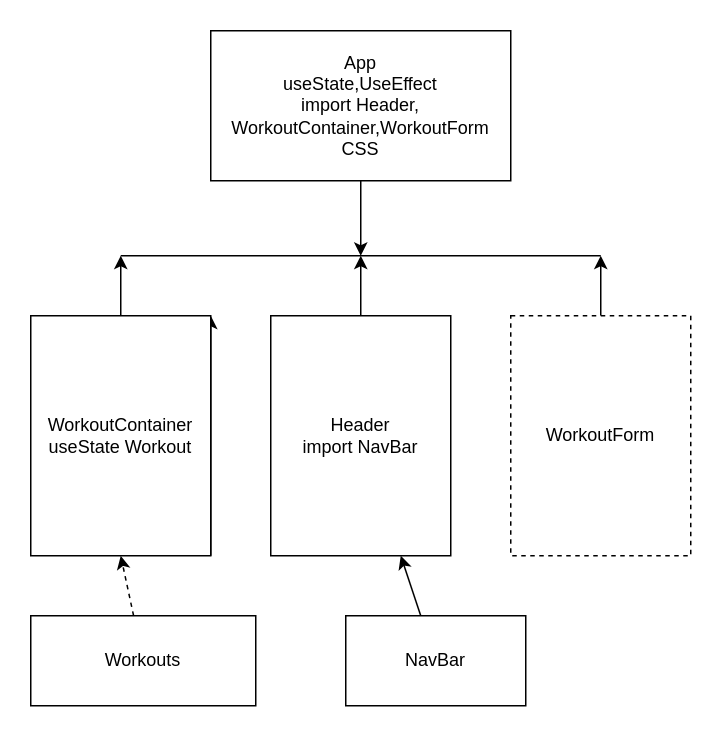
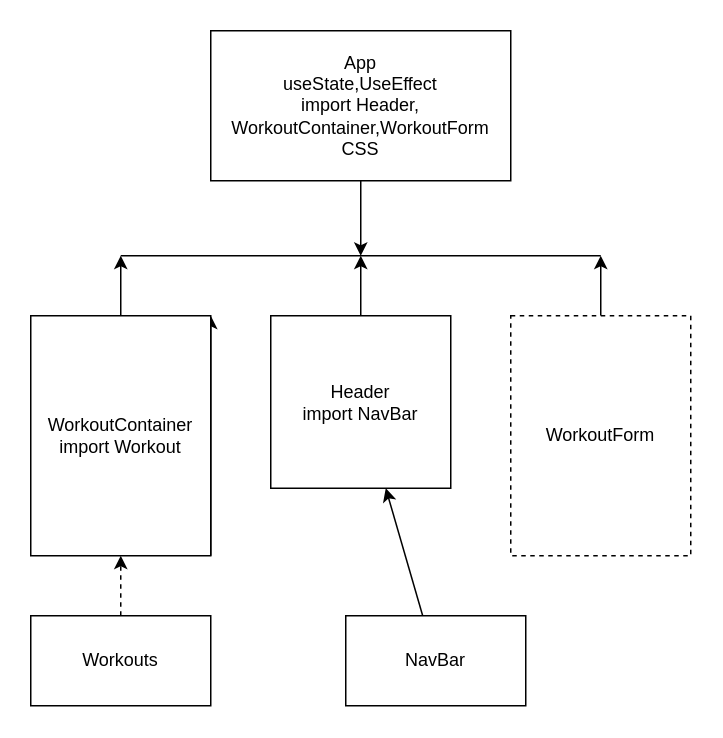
(121, 436) -> (121, 436)
(361, 436) -> (361, 402)
(143, 661) -> (121, 661)
